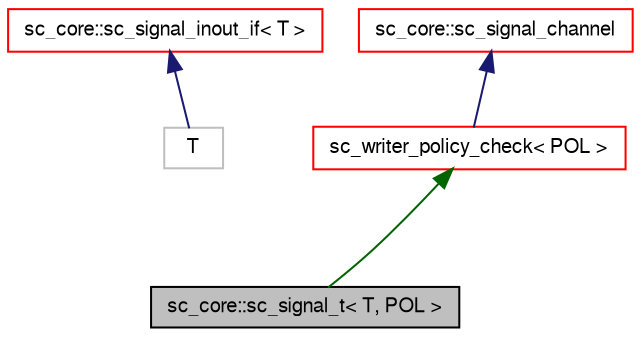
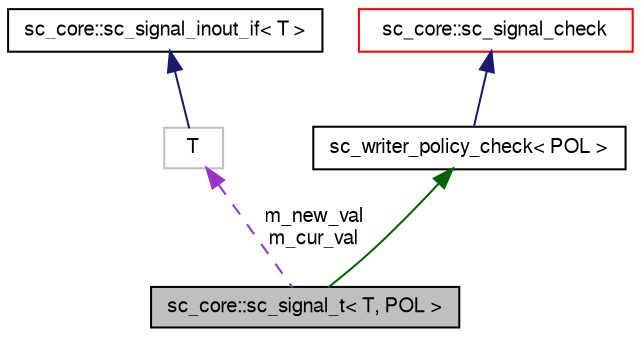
(165, 30) -> (165, 30)
(496, 30) -> (496, 30)
(469, 148) -> (469, 148)
none -> (256, 236)
